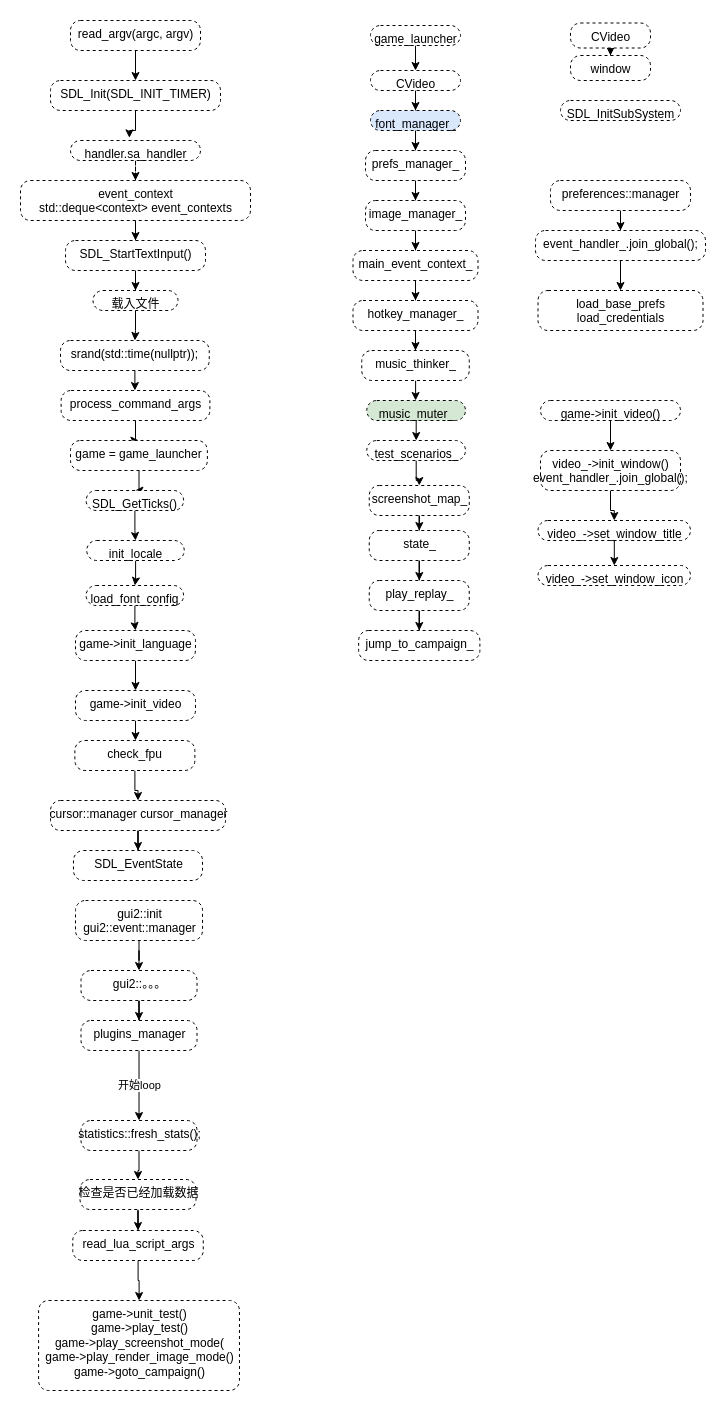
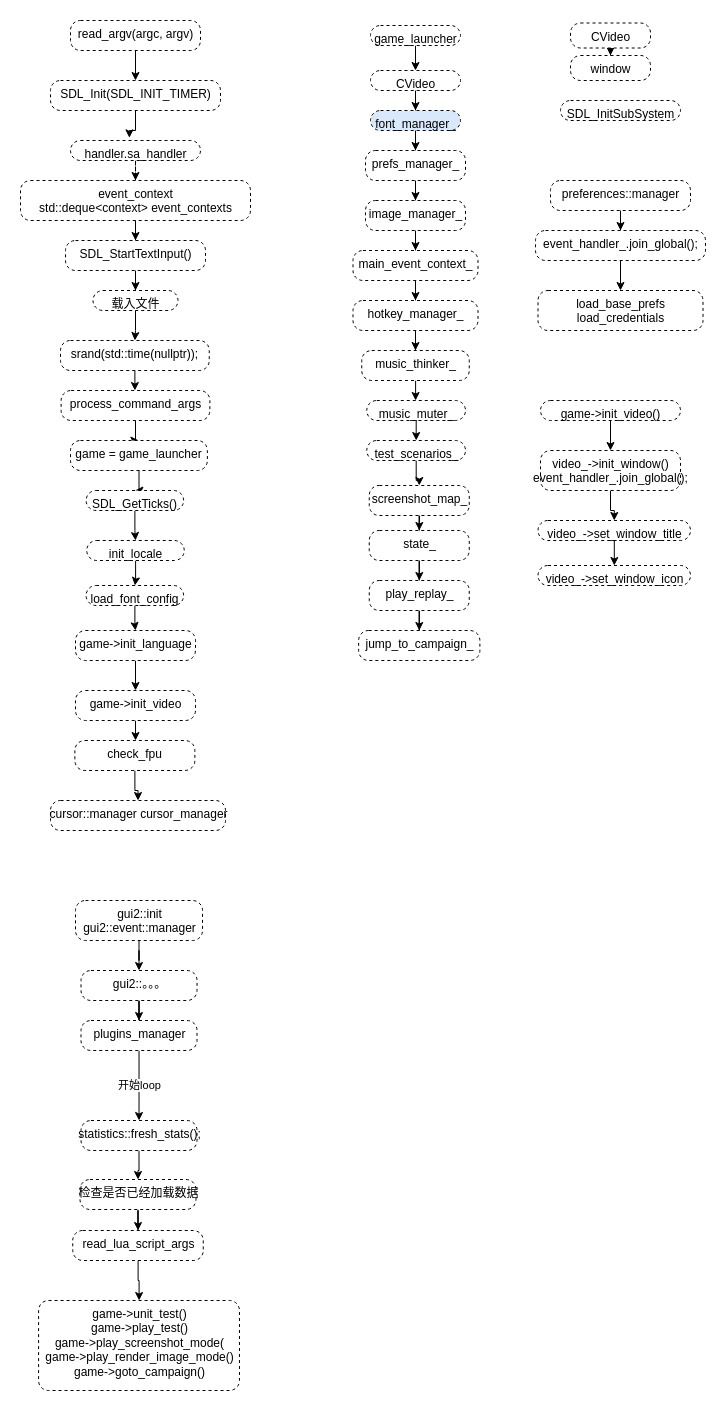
(416, 411) -> (416, 411)
(138, 845) -> none
(138, 866) -> none
